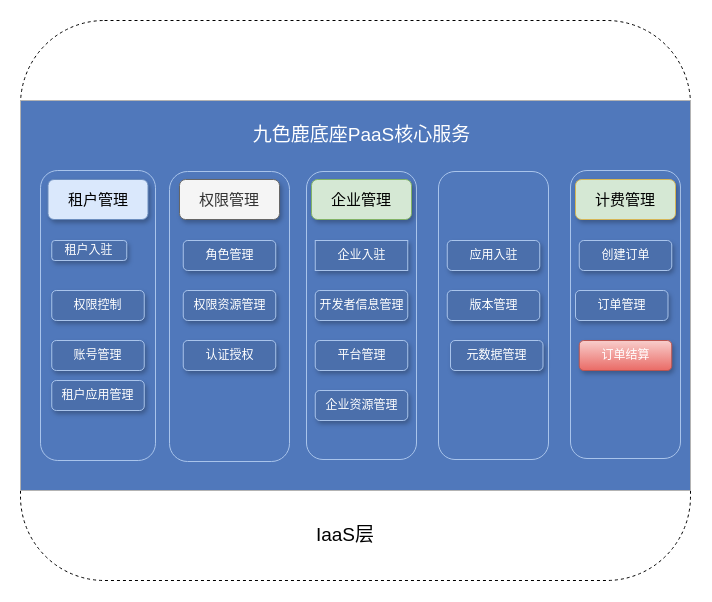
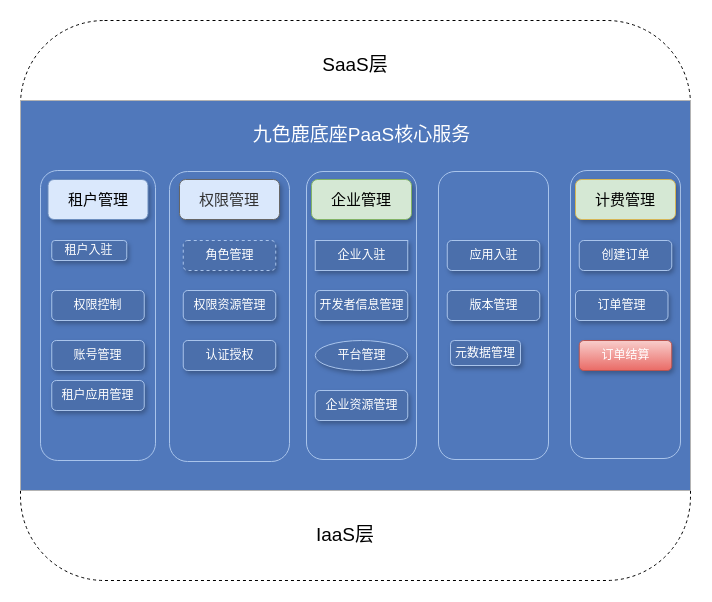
none -> (356, 66)
(230, 200) -> (230, 200)
(230, 256) -> (230, 256)
(362, 356) -> (362, 356)
(497, 356) -> (486, 353)
